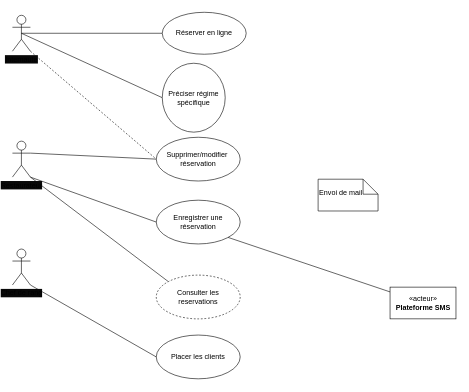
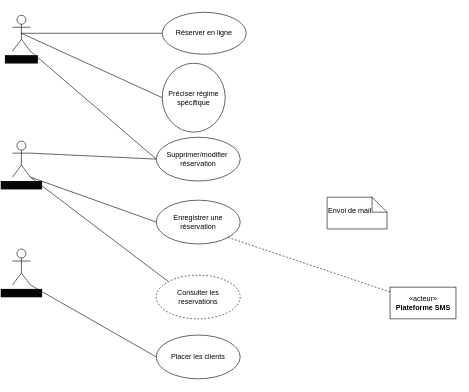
(92, 104) -> (92, 104)
(348, 195) -> (357, 213)
(309, 265) -> (309, 265)
